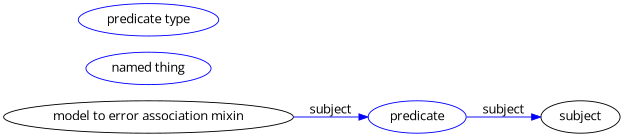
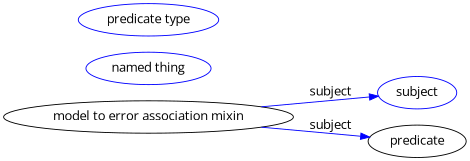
(417, 117) -> (417, 141)
(499, 117) -> (315, 102)
(580, 117) -> (417, 93)
